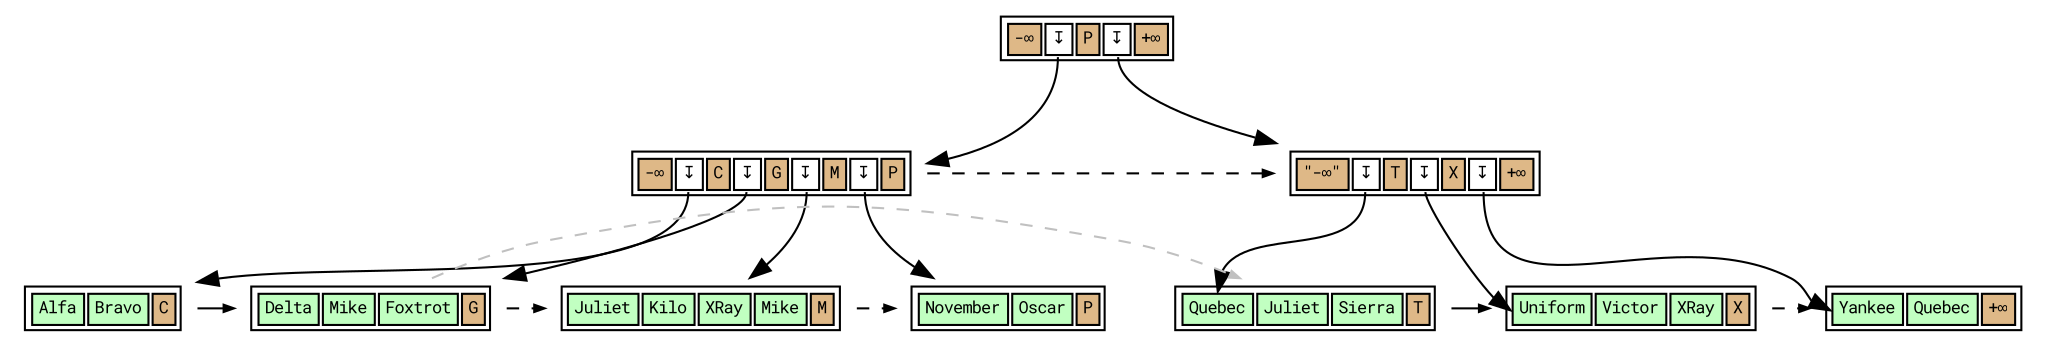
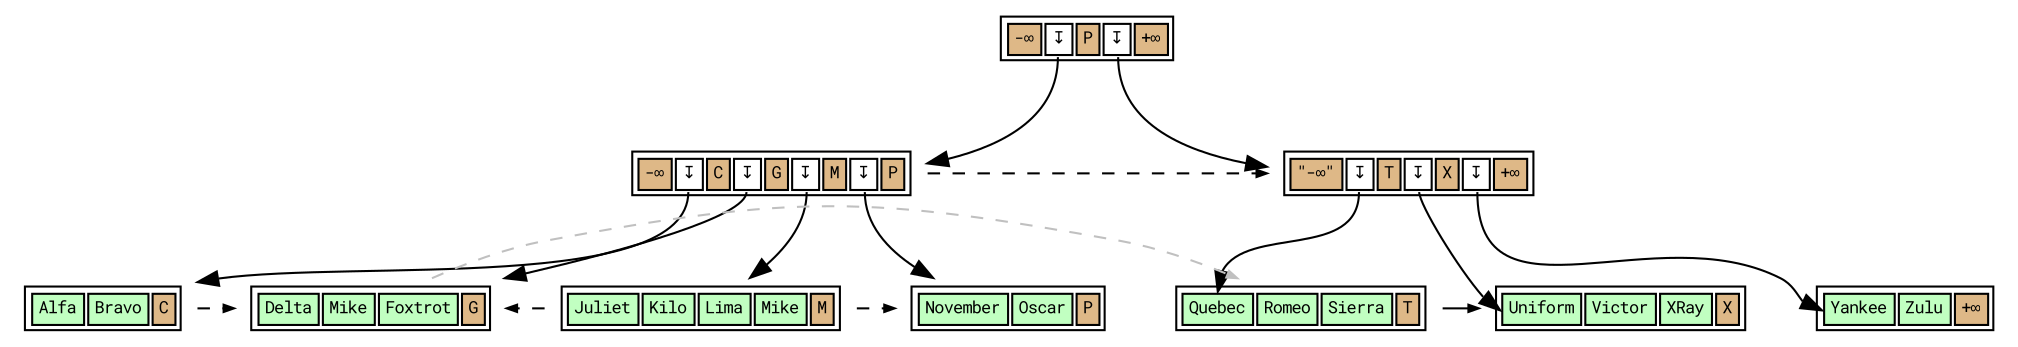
(210, 308) -> (210, 308)
(520, 308) -> (531, 308)
(725, 308) -> (725, 308)
(1293, 308) -> (1287, 308)
(1786, 308) -> none
(1942, 308) -> (1925, 308)
